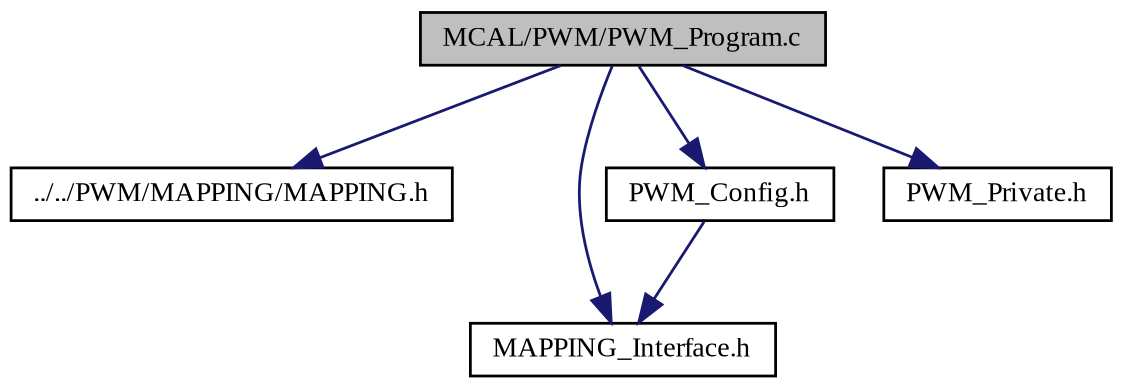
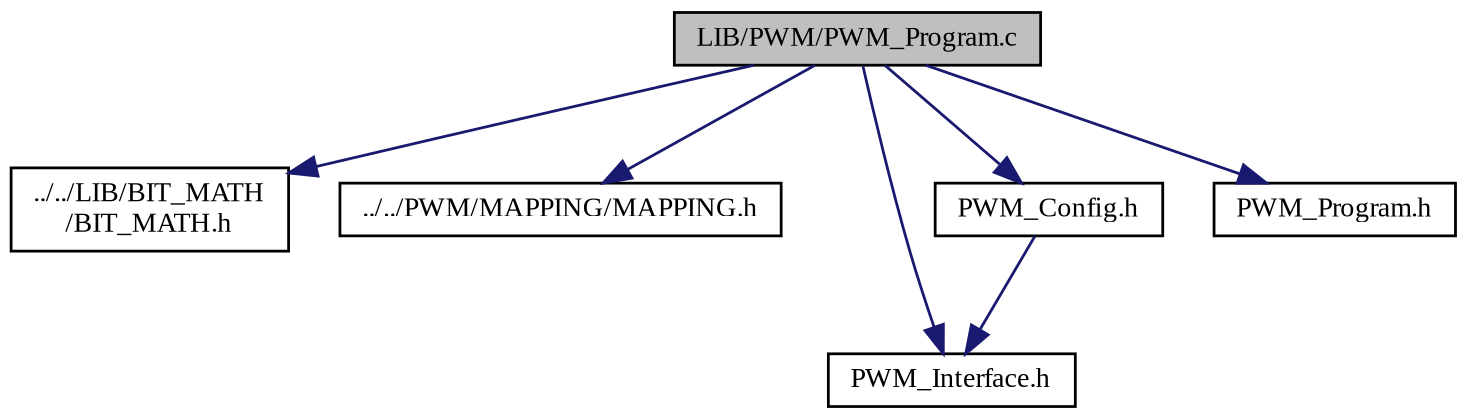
(623, 39) -> (857, 39)
(998, 194) -> (1335, 210)
none -> (150, 210)
(623, 350) -> (952, 380)
